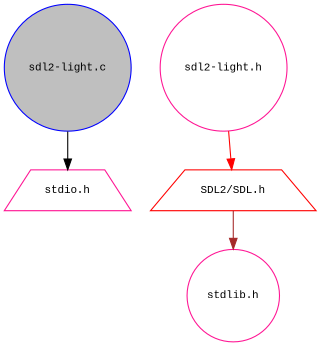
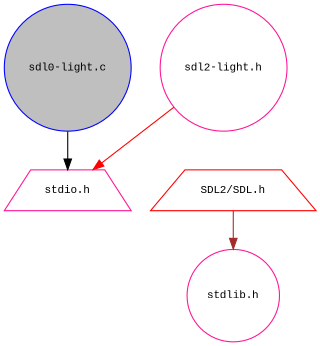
(68, 68) -> (68, 68)
(230, 145) -> (138, 135)
